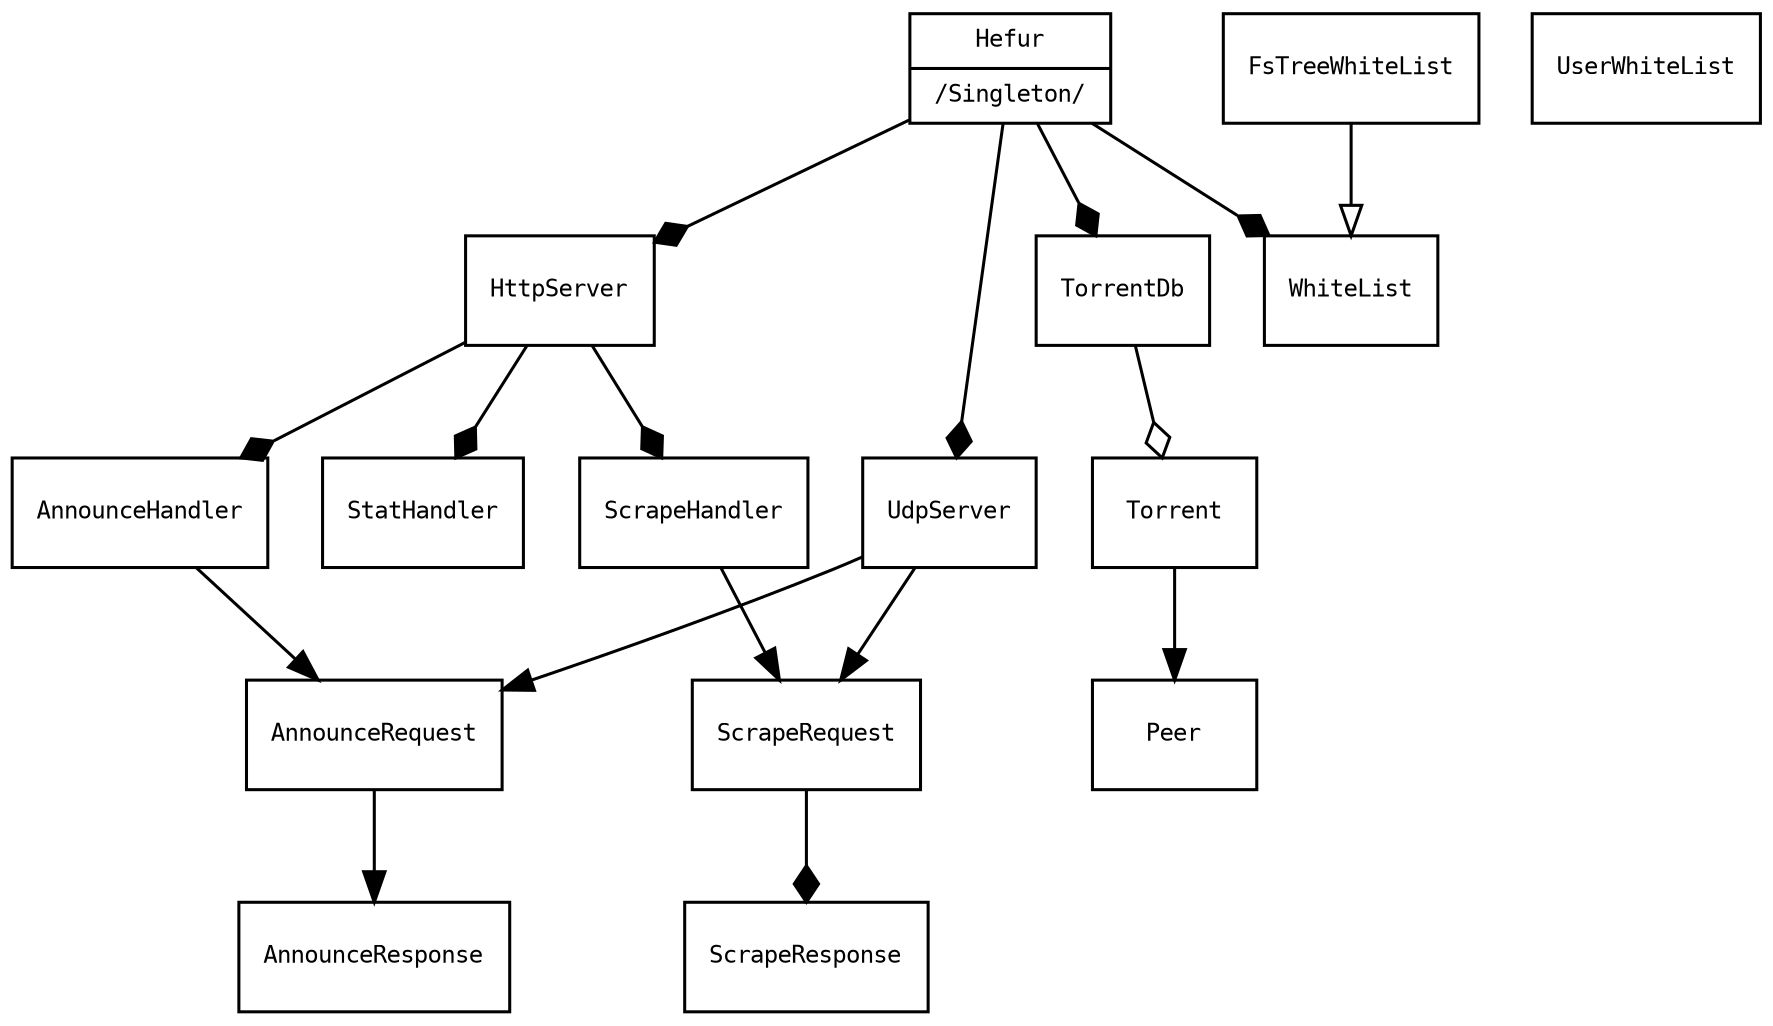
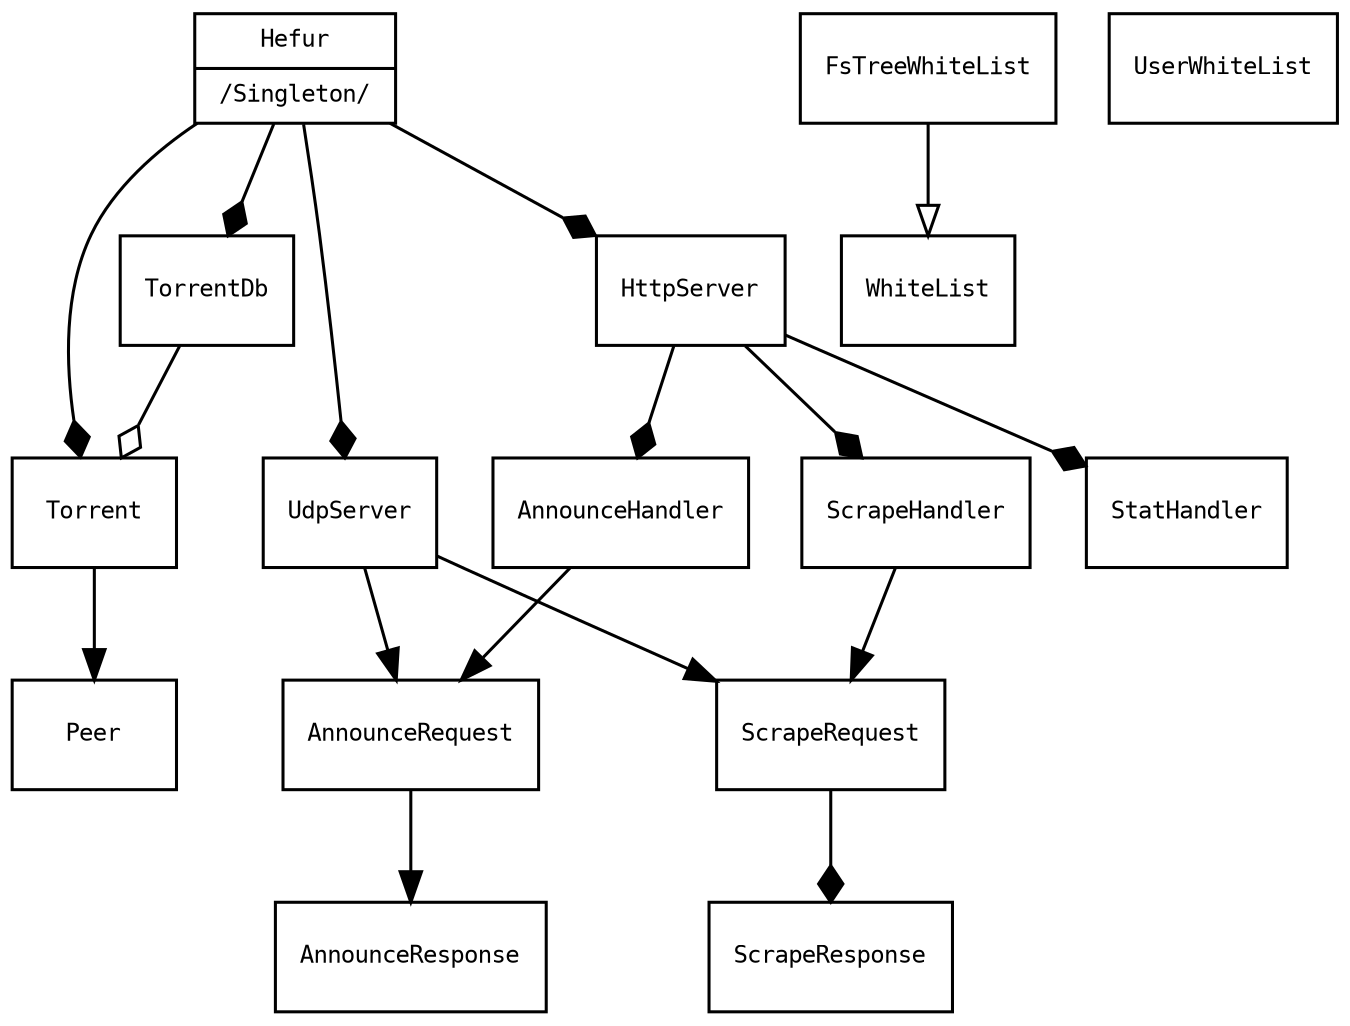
(1165, 169) -> (85, 250)
